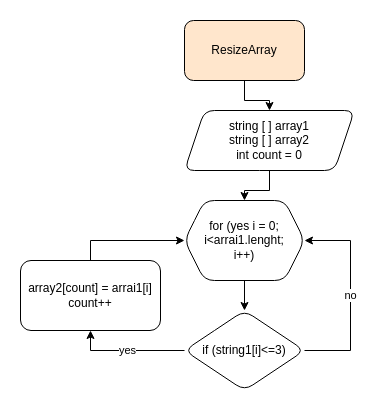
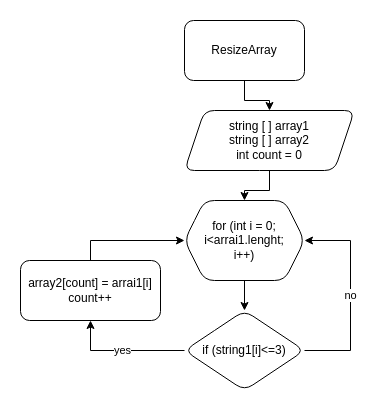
(245, 51) -> (245, 51)
(245, 241) -> (245, 241)
(91, 296) -> (91, 291)
